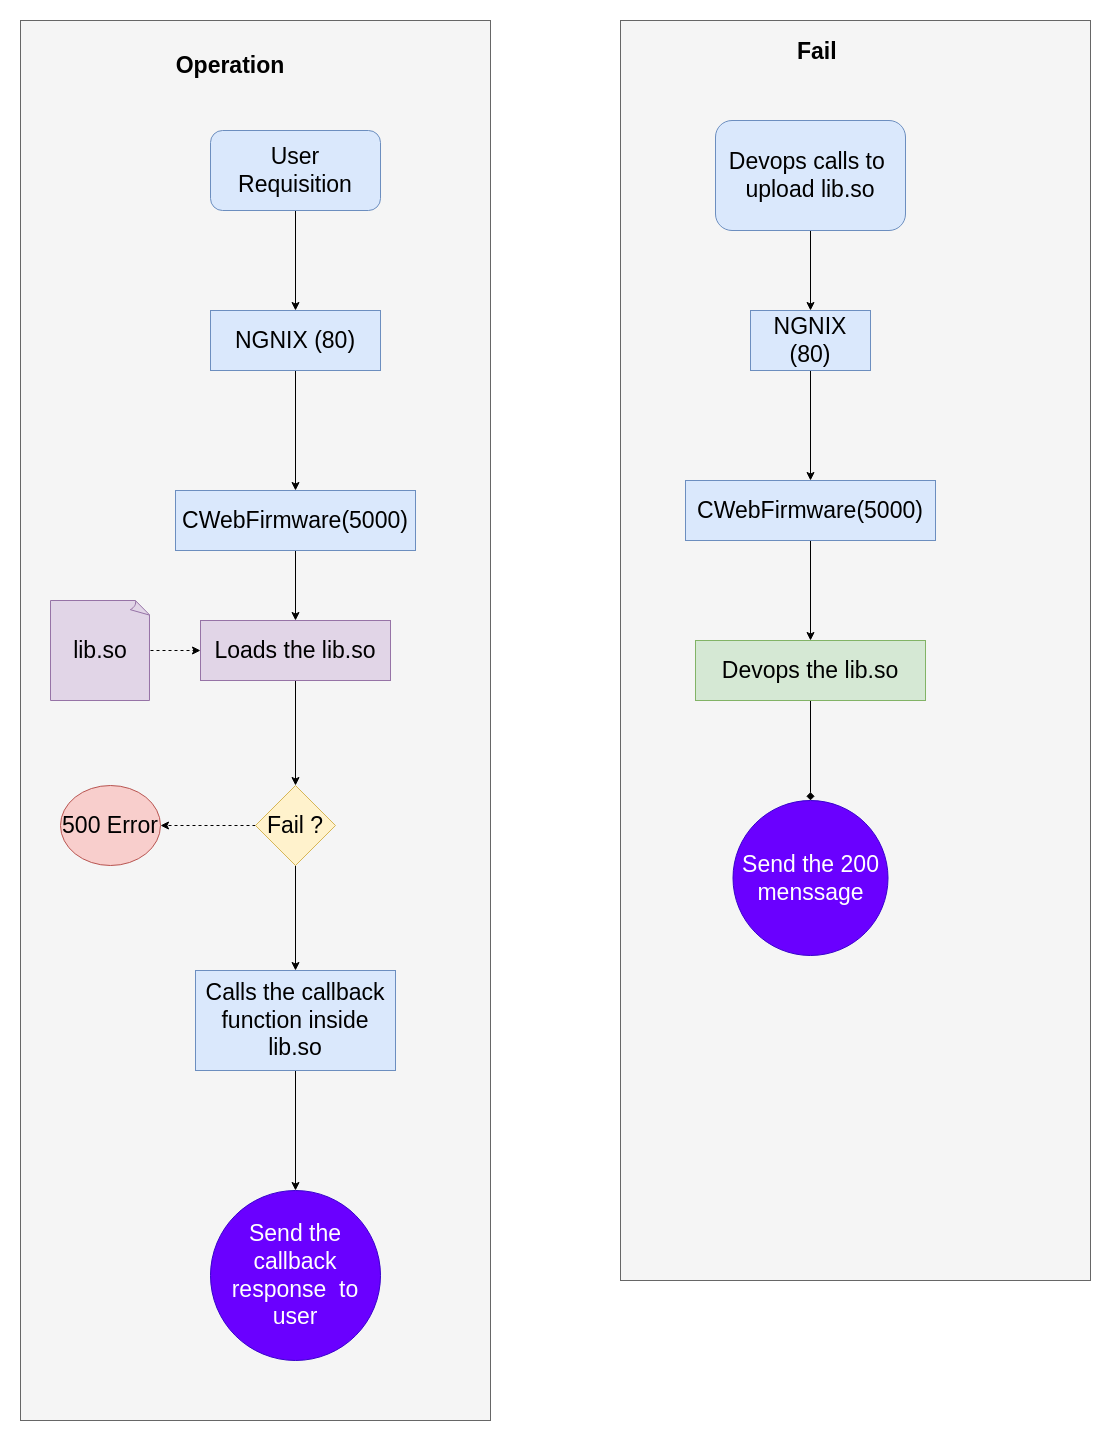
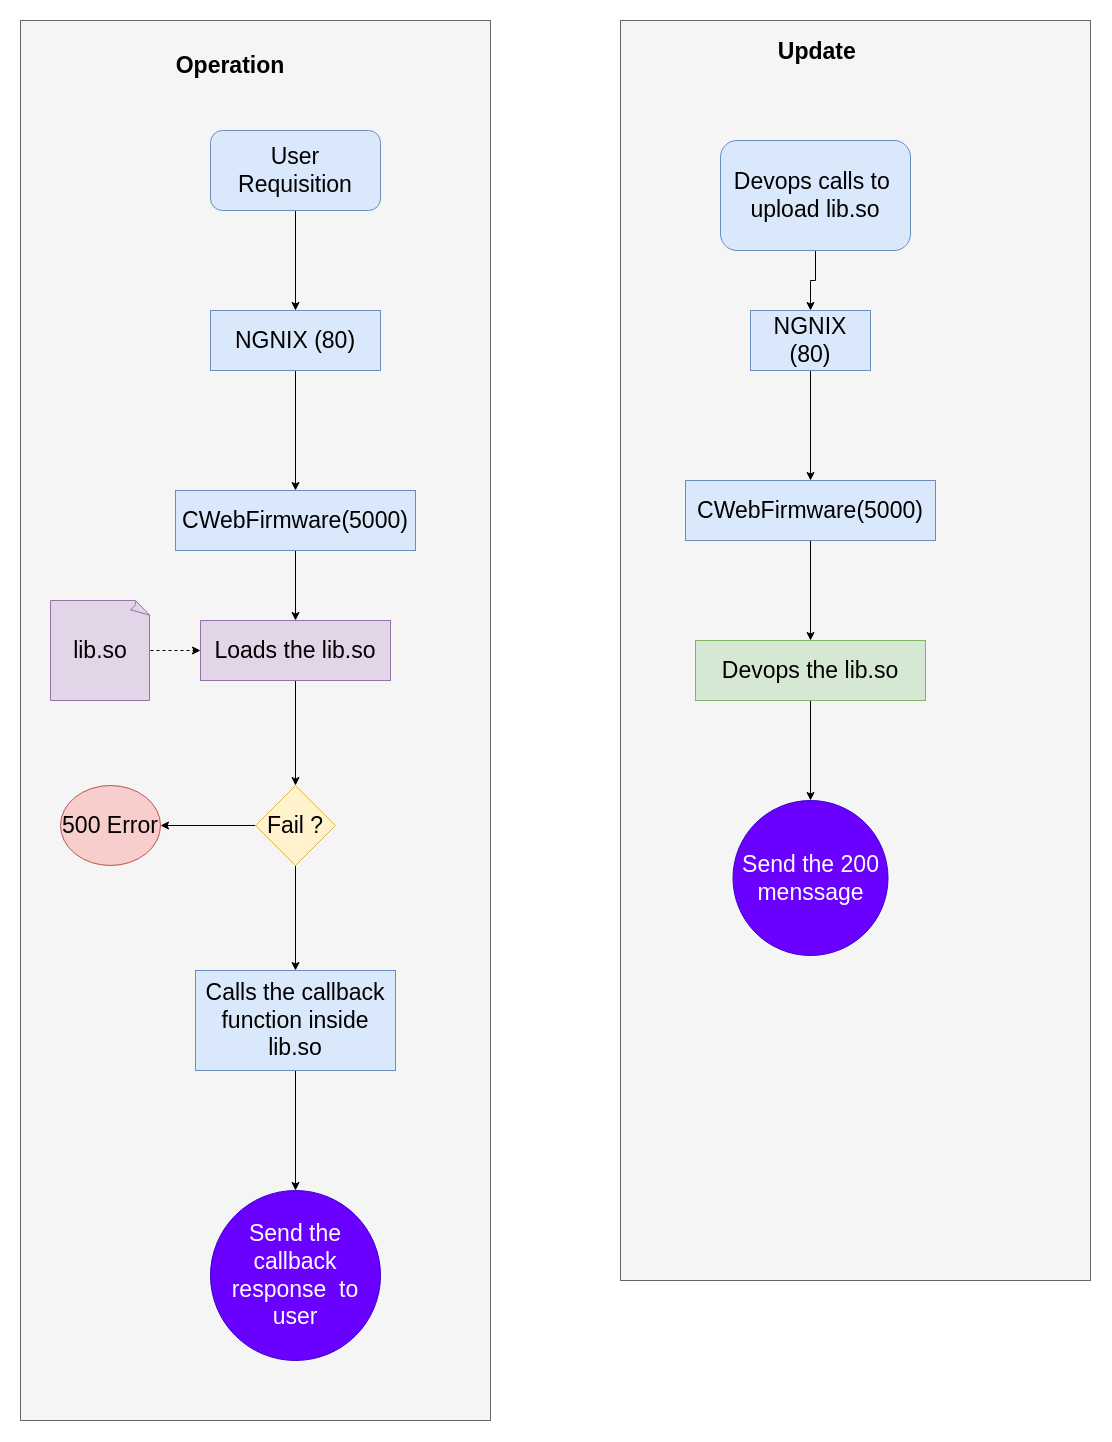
(821, 66) -> (821, 66)
(811, 176) -> (816, 196)
(811, 792) -> (811, 792)
(211, 826) -> (211, 826)
